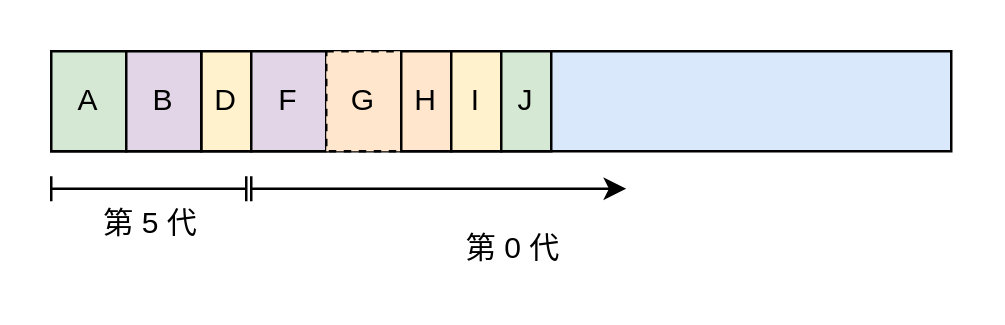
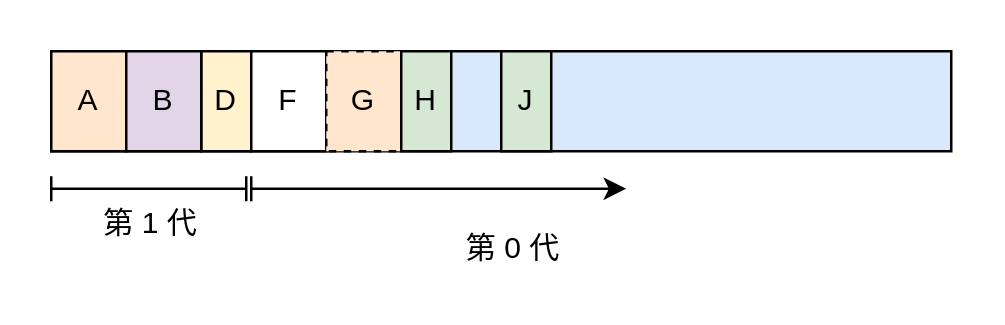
(89, 101) -> (89, 101)
(289, 101) -> (289, 101)
(426, 101) -> (426, 101)
(476, 101) -> none
(151, 224) -> (151, 224)
